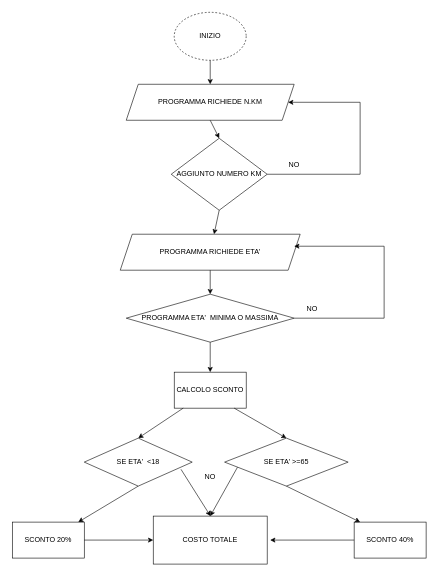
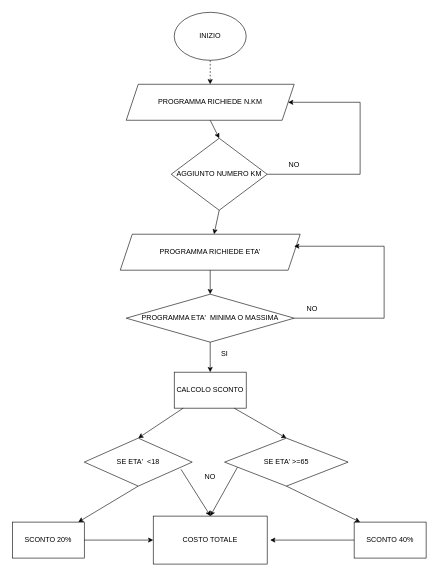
(210, 36) -> (210, 36)
(210, 69) -> (210, 69)
none -> (225, 354)
